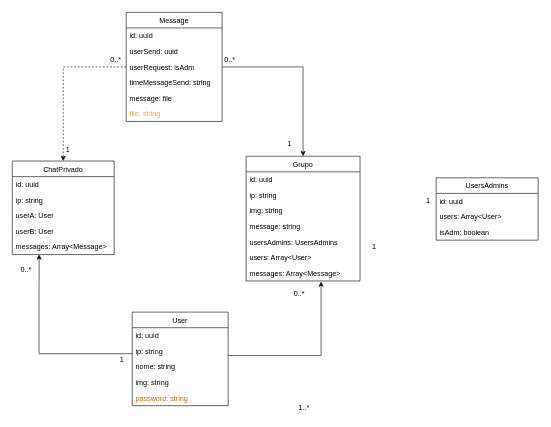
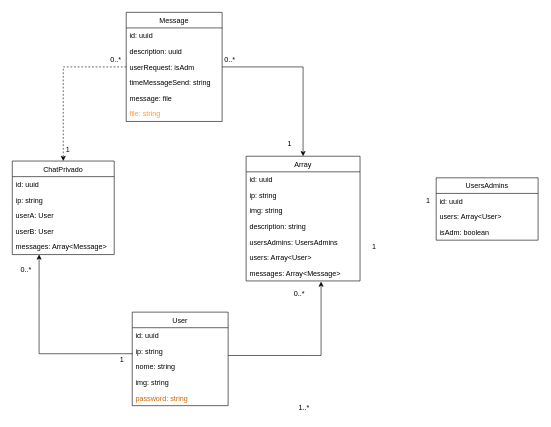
(155, 52) -> (159, 52)
(303, 164) -> (303, 164)
(277, 227) -> (283, 227)
